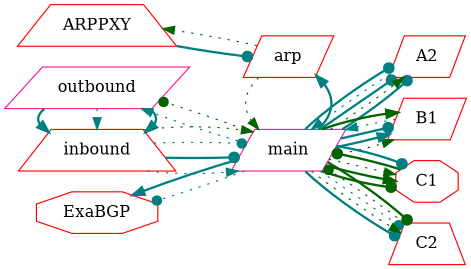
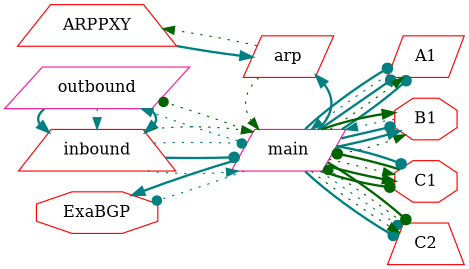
(210, 51) -> (208, 51)
(427, 57) -> (426, 57)
(427, 119) -> (426, 119)
